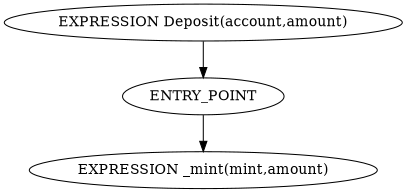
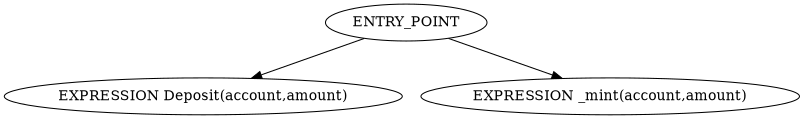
(203, 54) -> (313, 57)
(203, 170) -> (610, 96)
